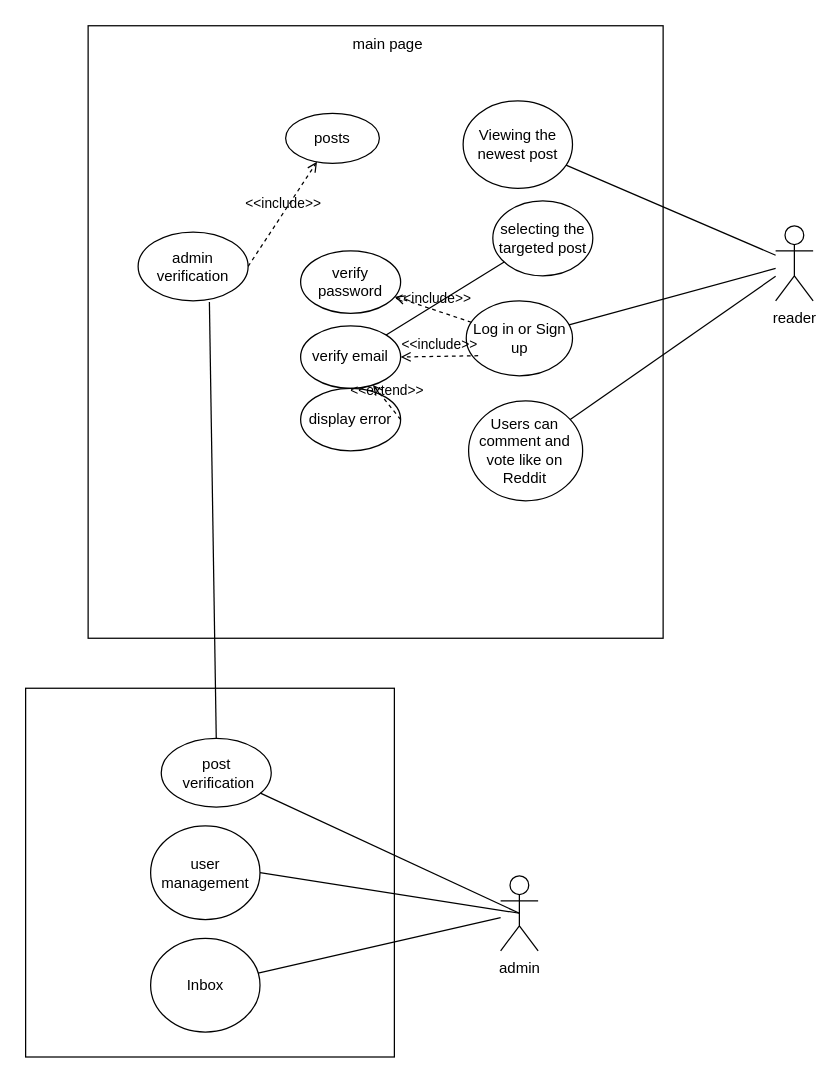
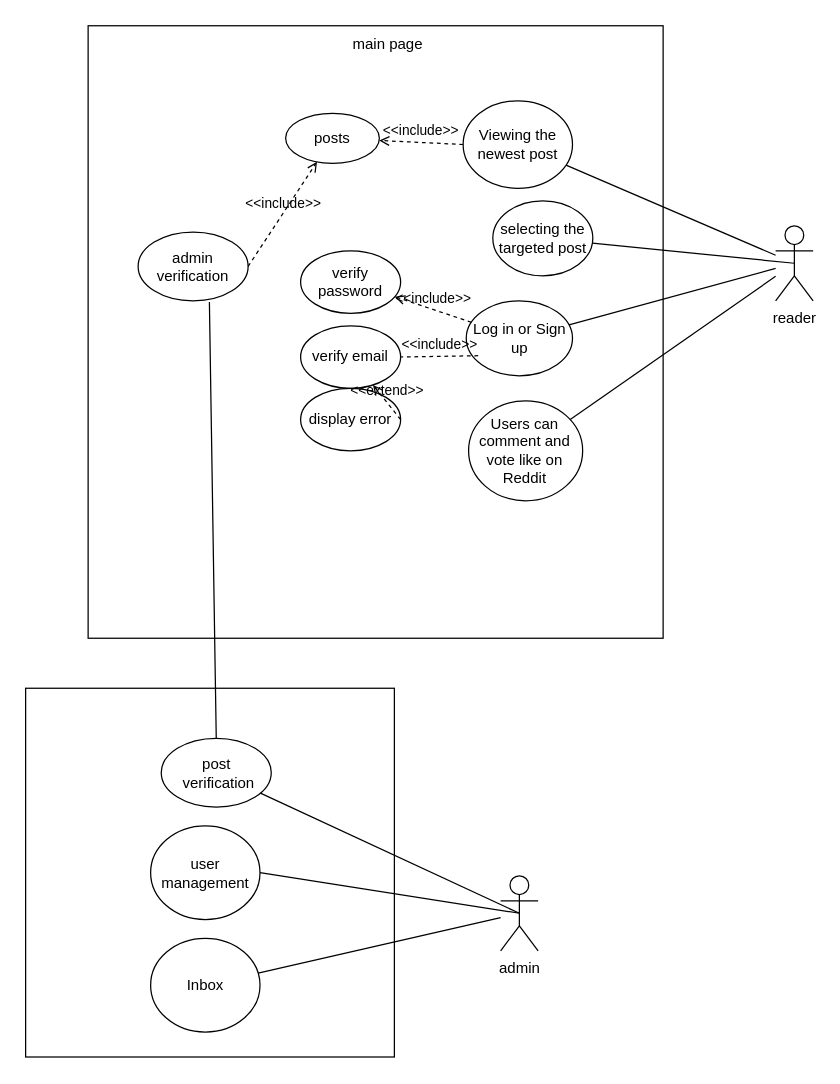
none -> (423, 142)
(445, 298) -> (691, 253)
(407, 357) -> (406, 357)
